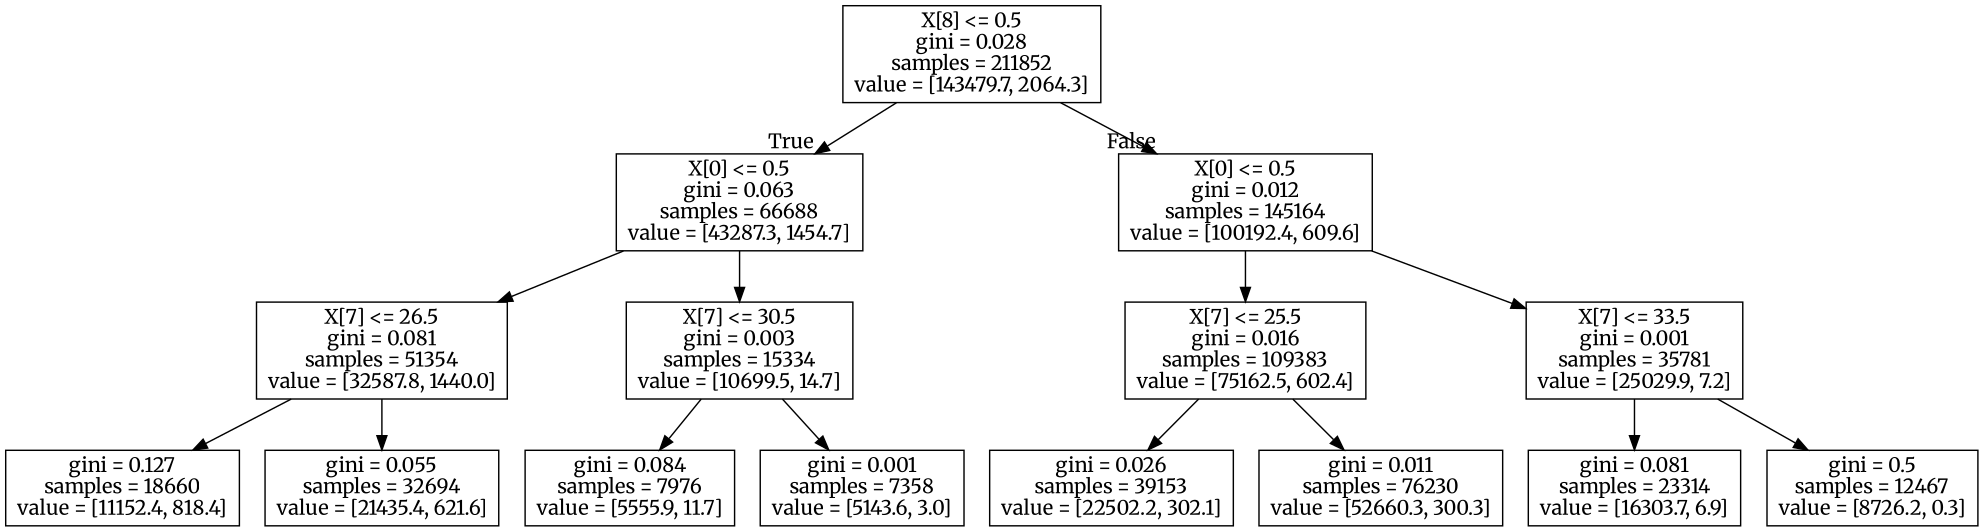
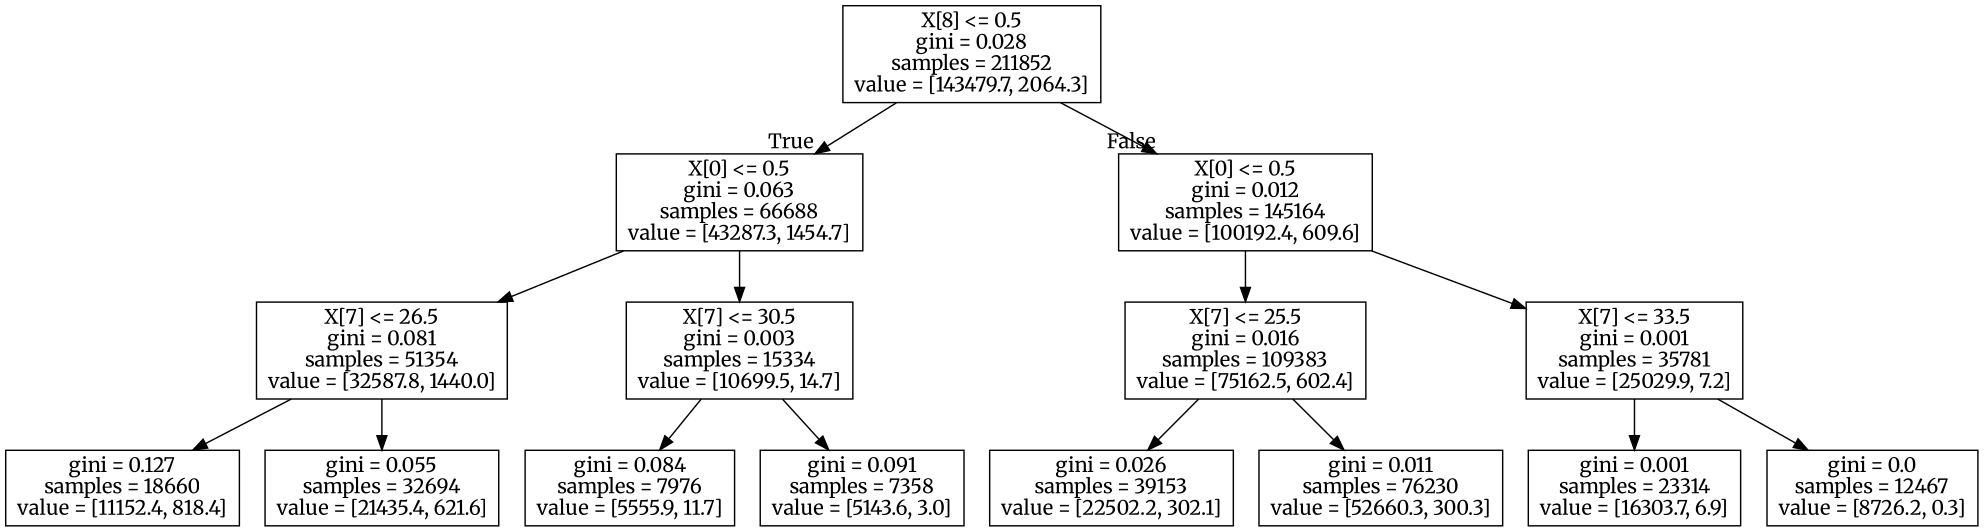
(862, 488) -> (862, 488)
(1634, 488) -> (1634, 488)
(1872, 488) -> (1872, 488)
